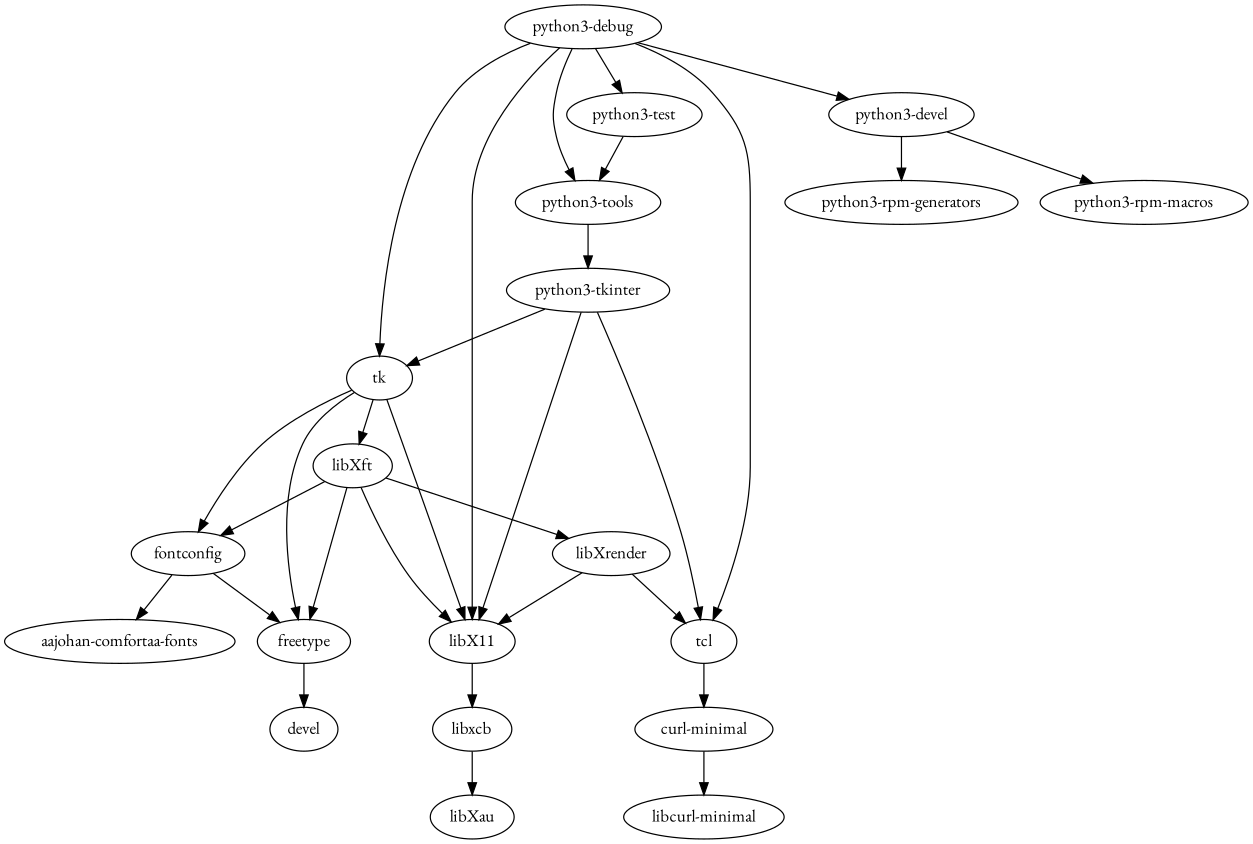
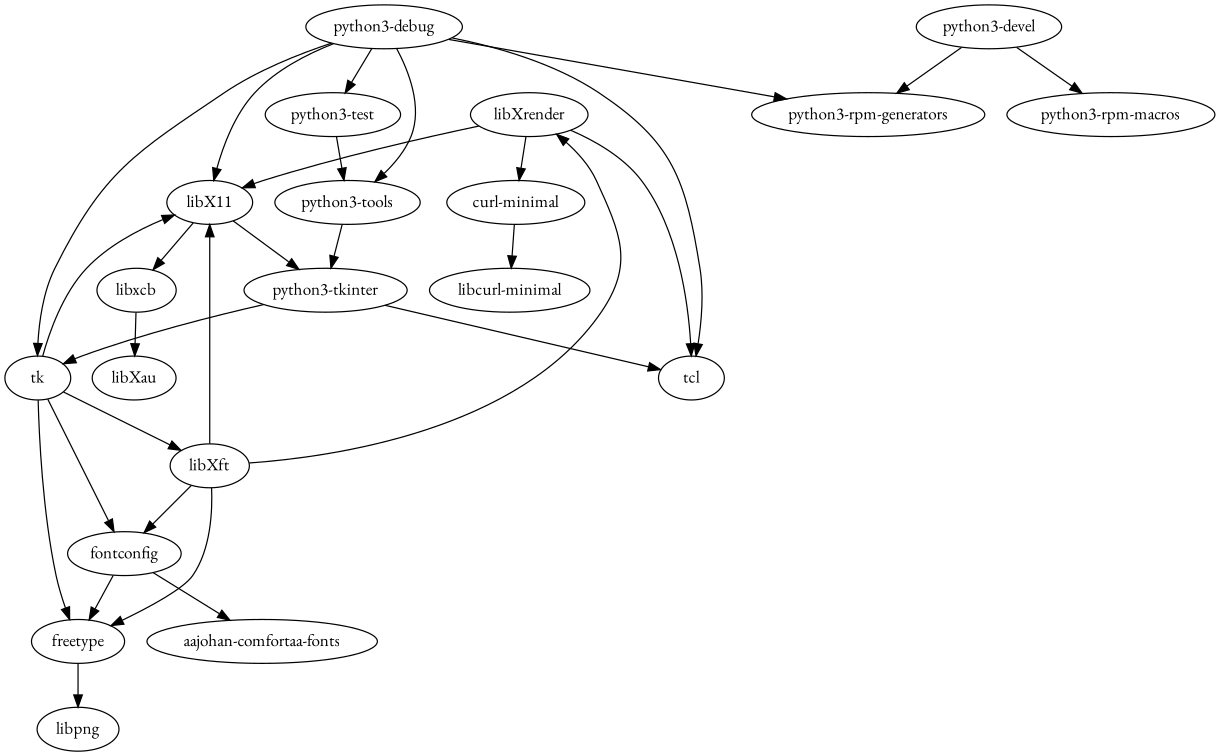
(737, 69) -> (611, 68)
(532, 460) -> (261, 241)
(704, 679) -> (523, 153)
(304, 729) -> (78, 729)
